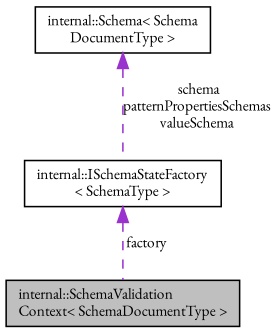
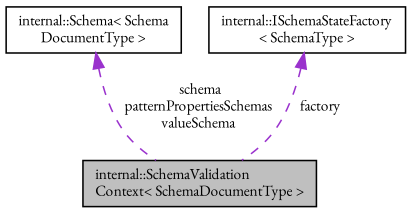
(123, 115) -> (117, 121)
